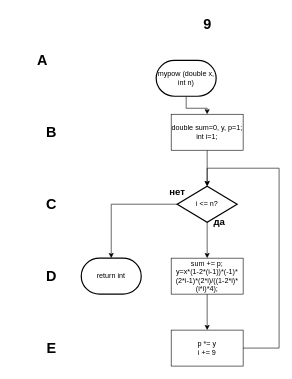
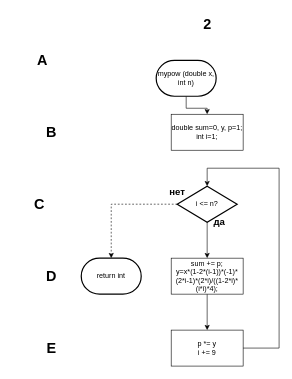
(208, 24) -> (208, 24)
(207, 158) -> none
(51, 204) -> (39, 204)
(119, 204) -> (119, 204)
